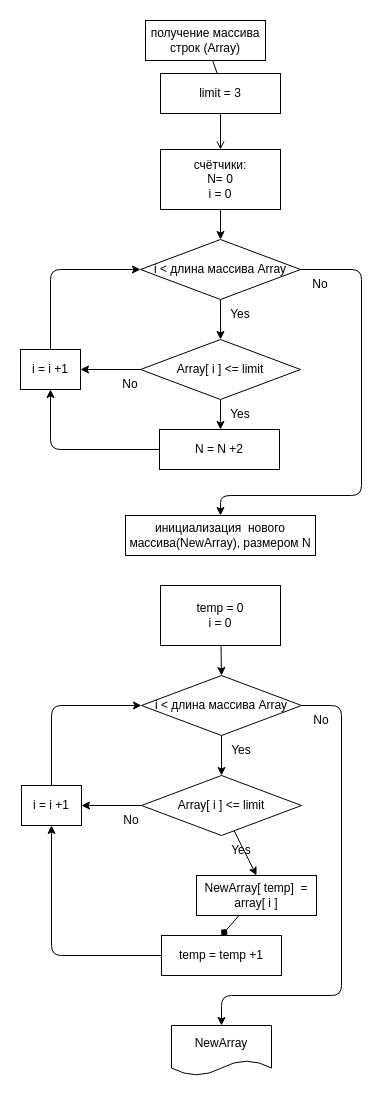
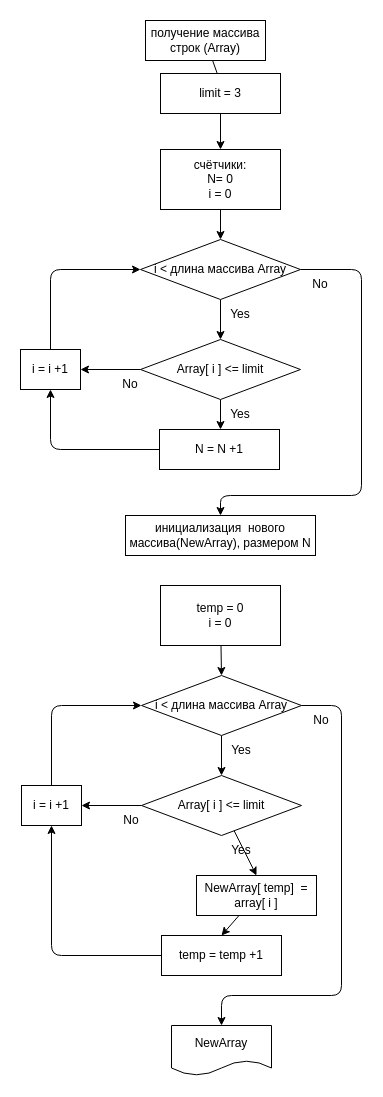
(221, 143) -> (221, 141)
(220, 450) -> (220, 450)
(227, 929) -> (226, 930)
